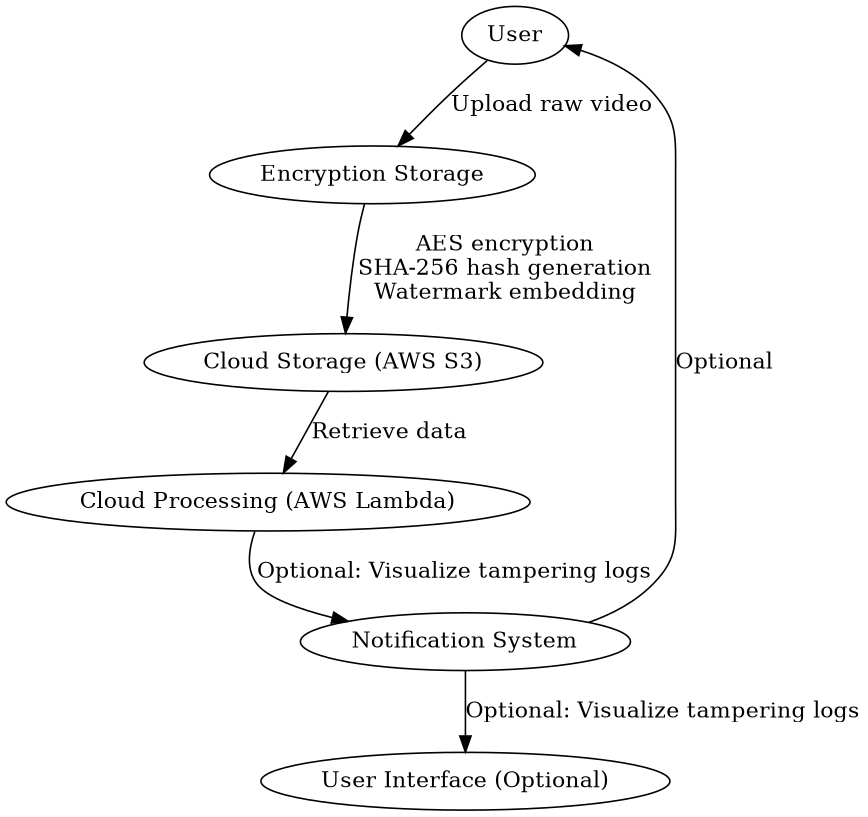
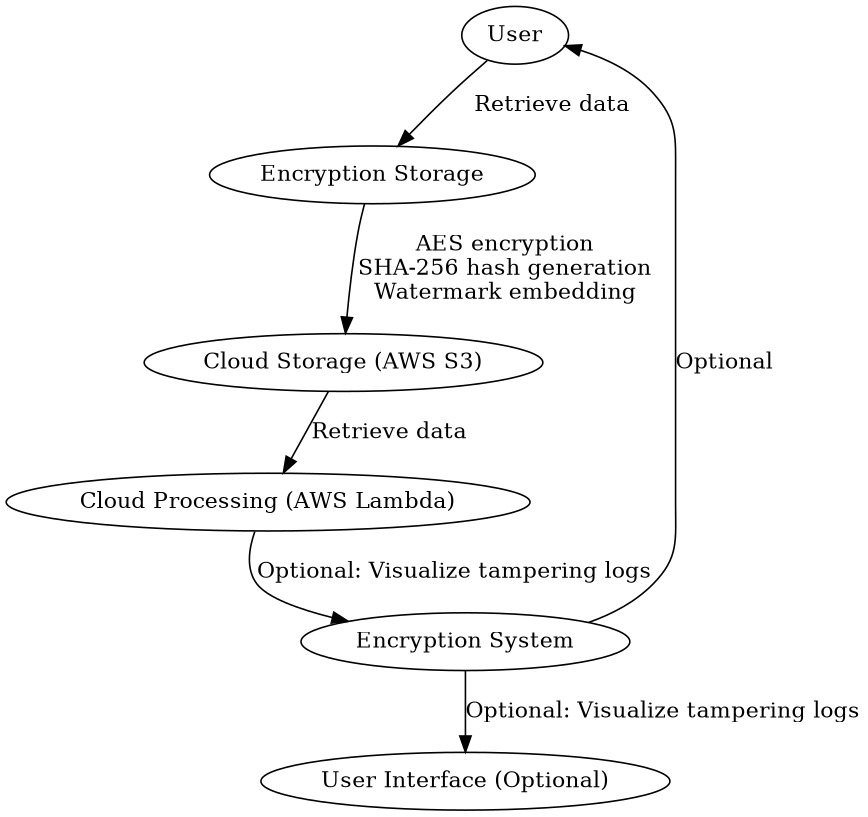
(552, 105) -> (552, 105)
(465, 642) -> (465, 642)
